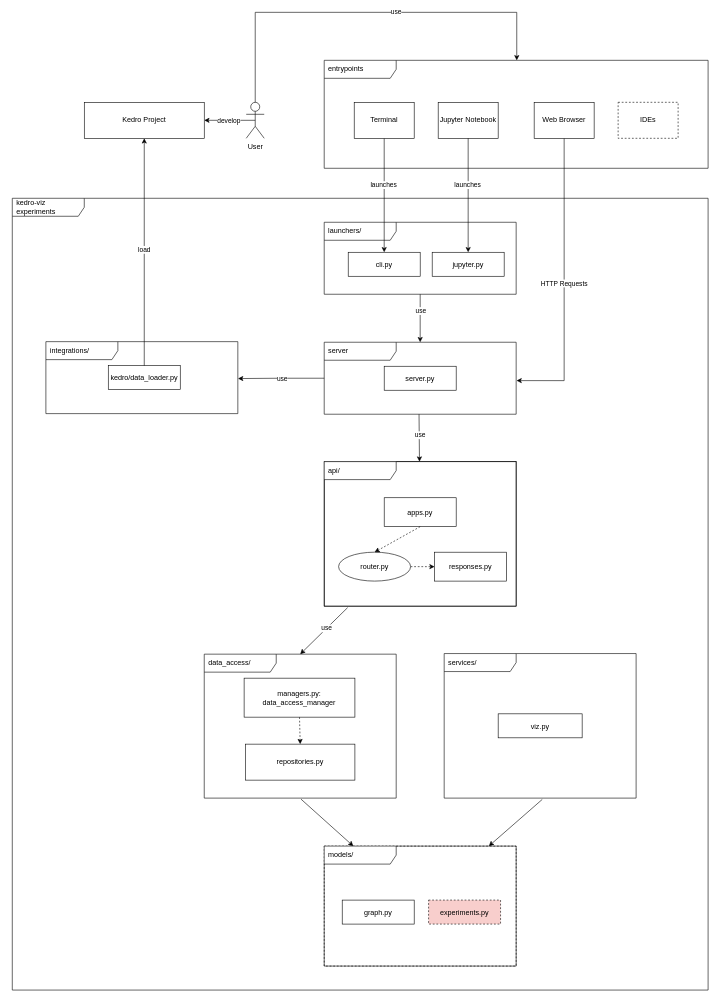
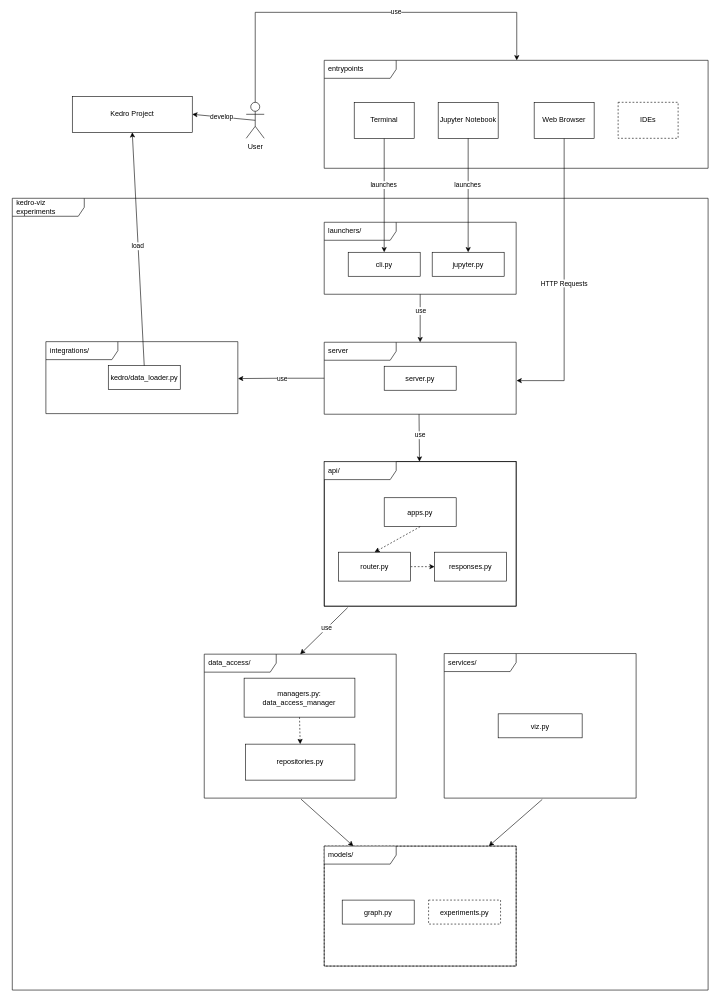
(144, 120) -> (132, 114)
(375, 567) -> (375, 567)
(465, 912) -> (465, 912)
